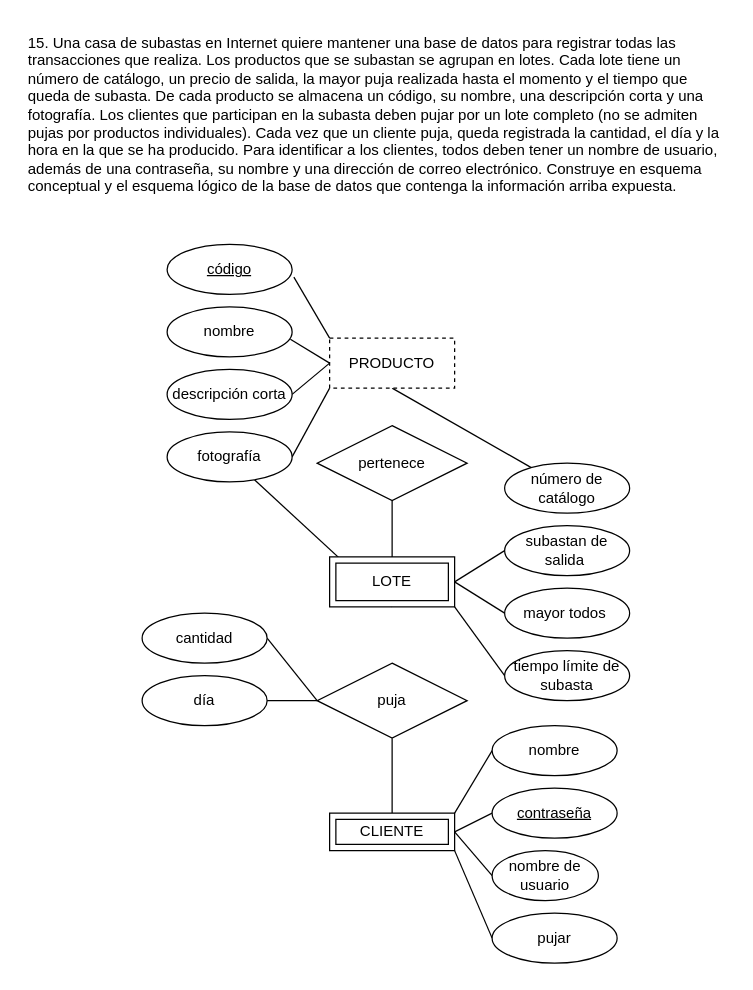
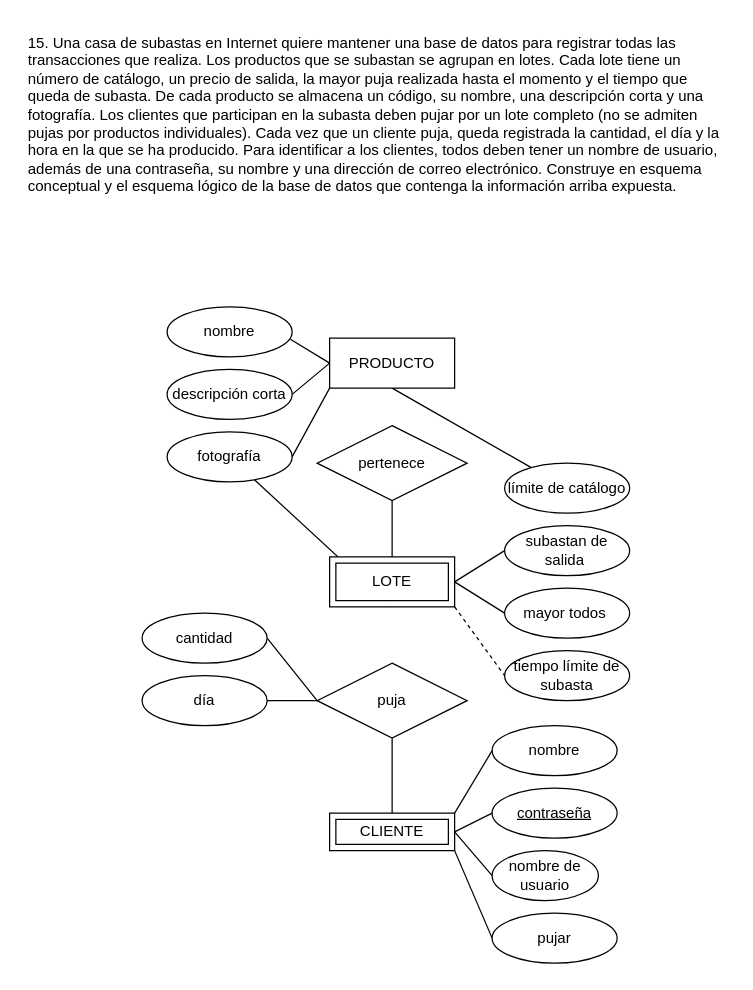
(229, 269) -> none
(312, 308) -> none
(392, 363) -> (392, 363)
(567, 488) -> (567, 488)
(479, 641) -> (479, 641)
